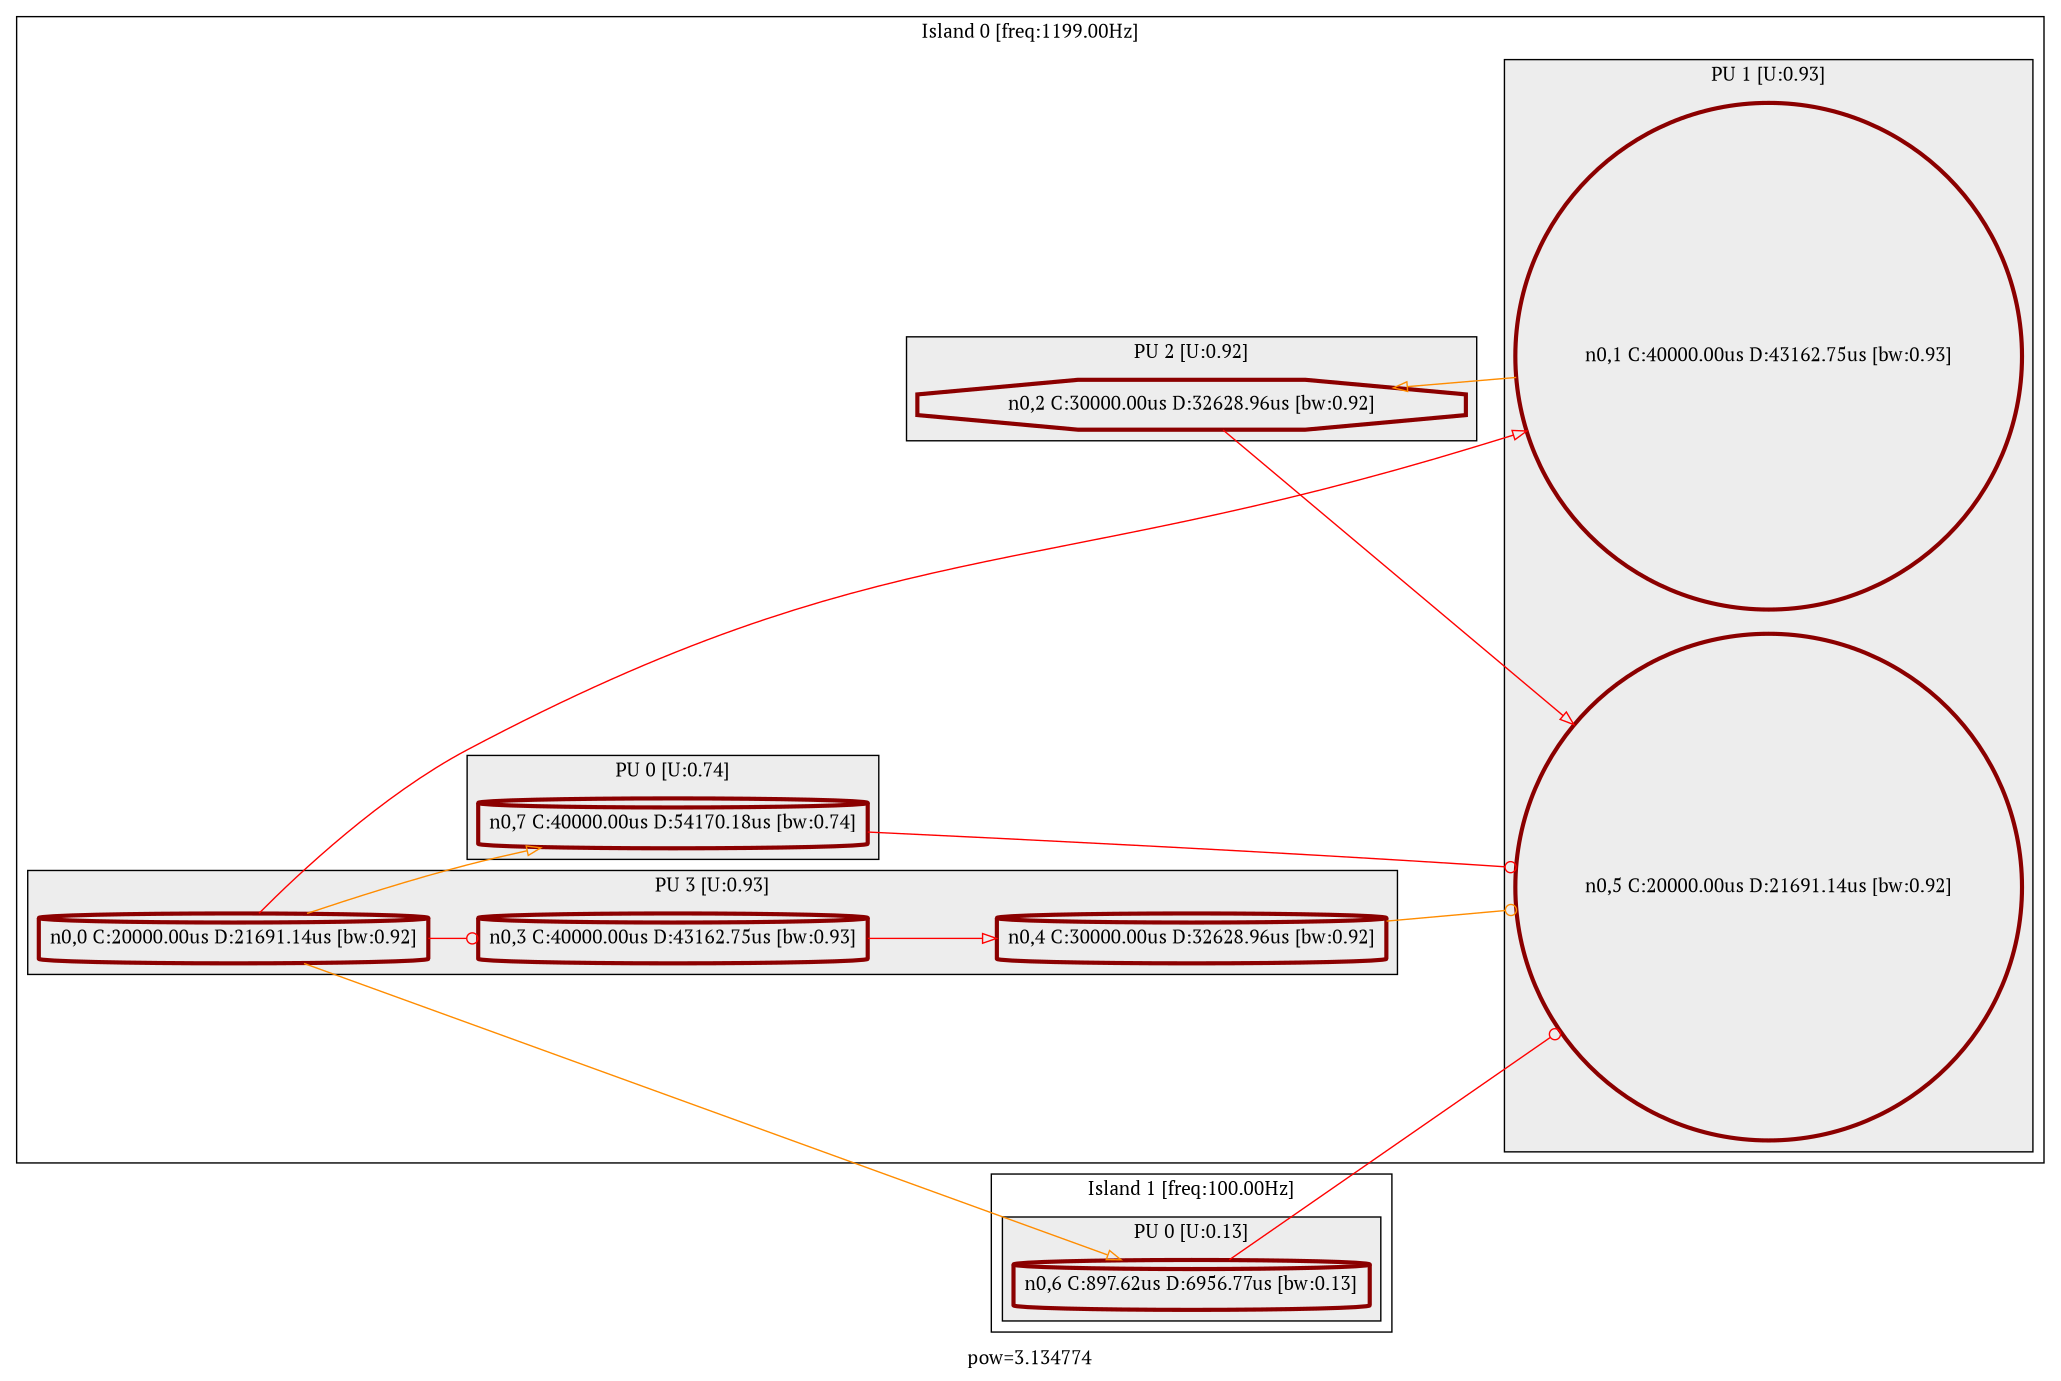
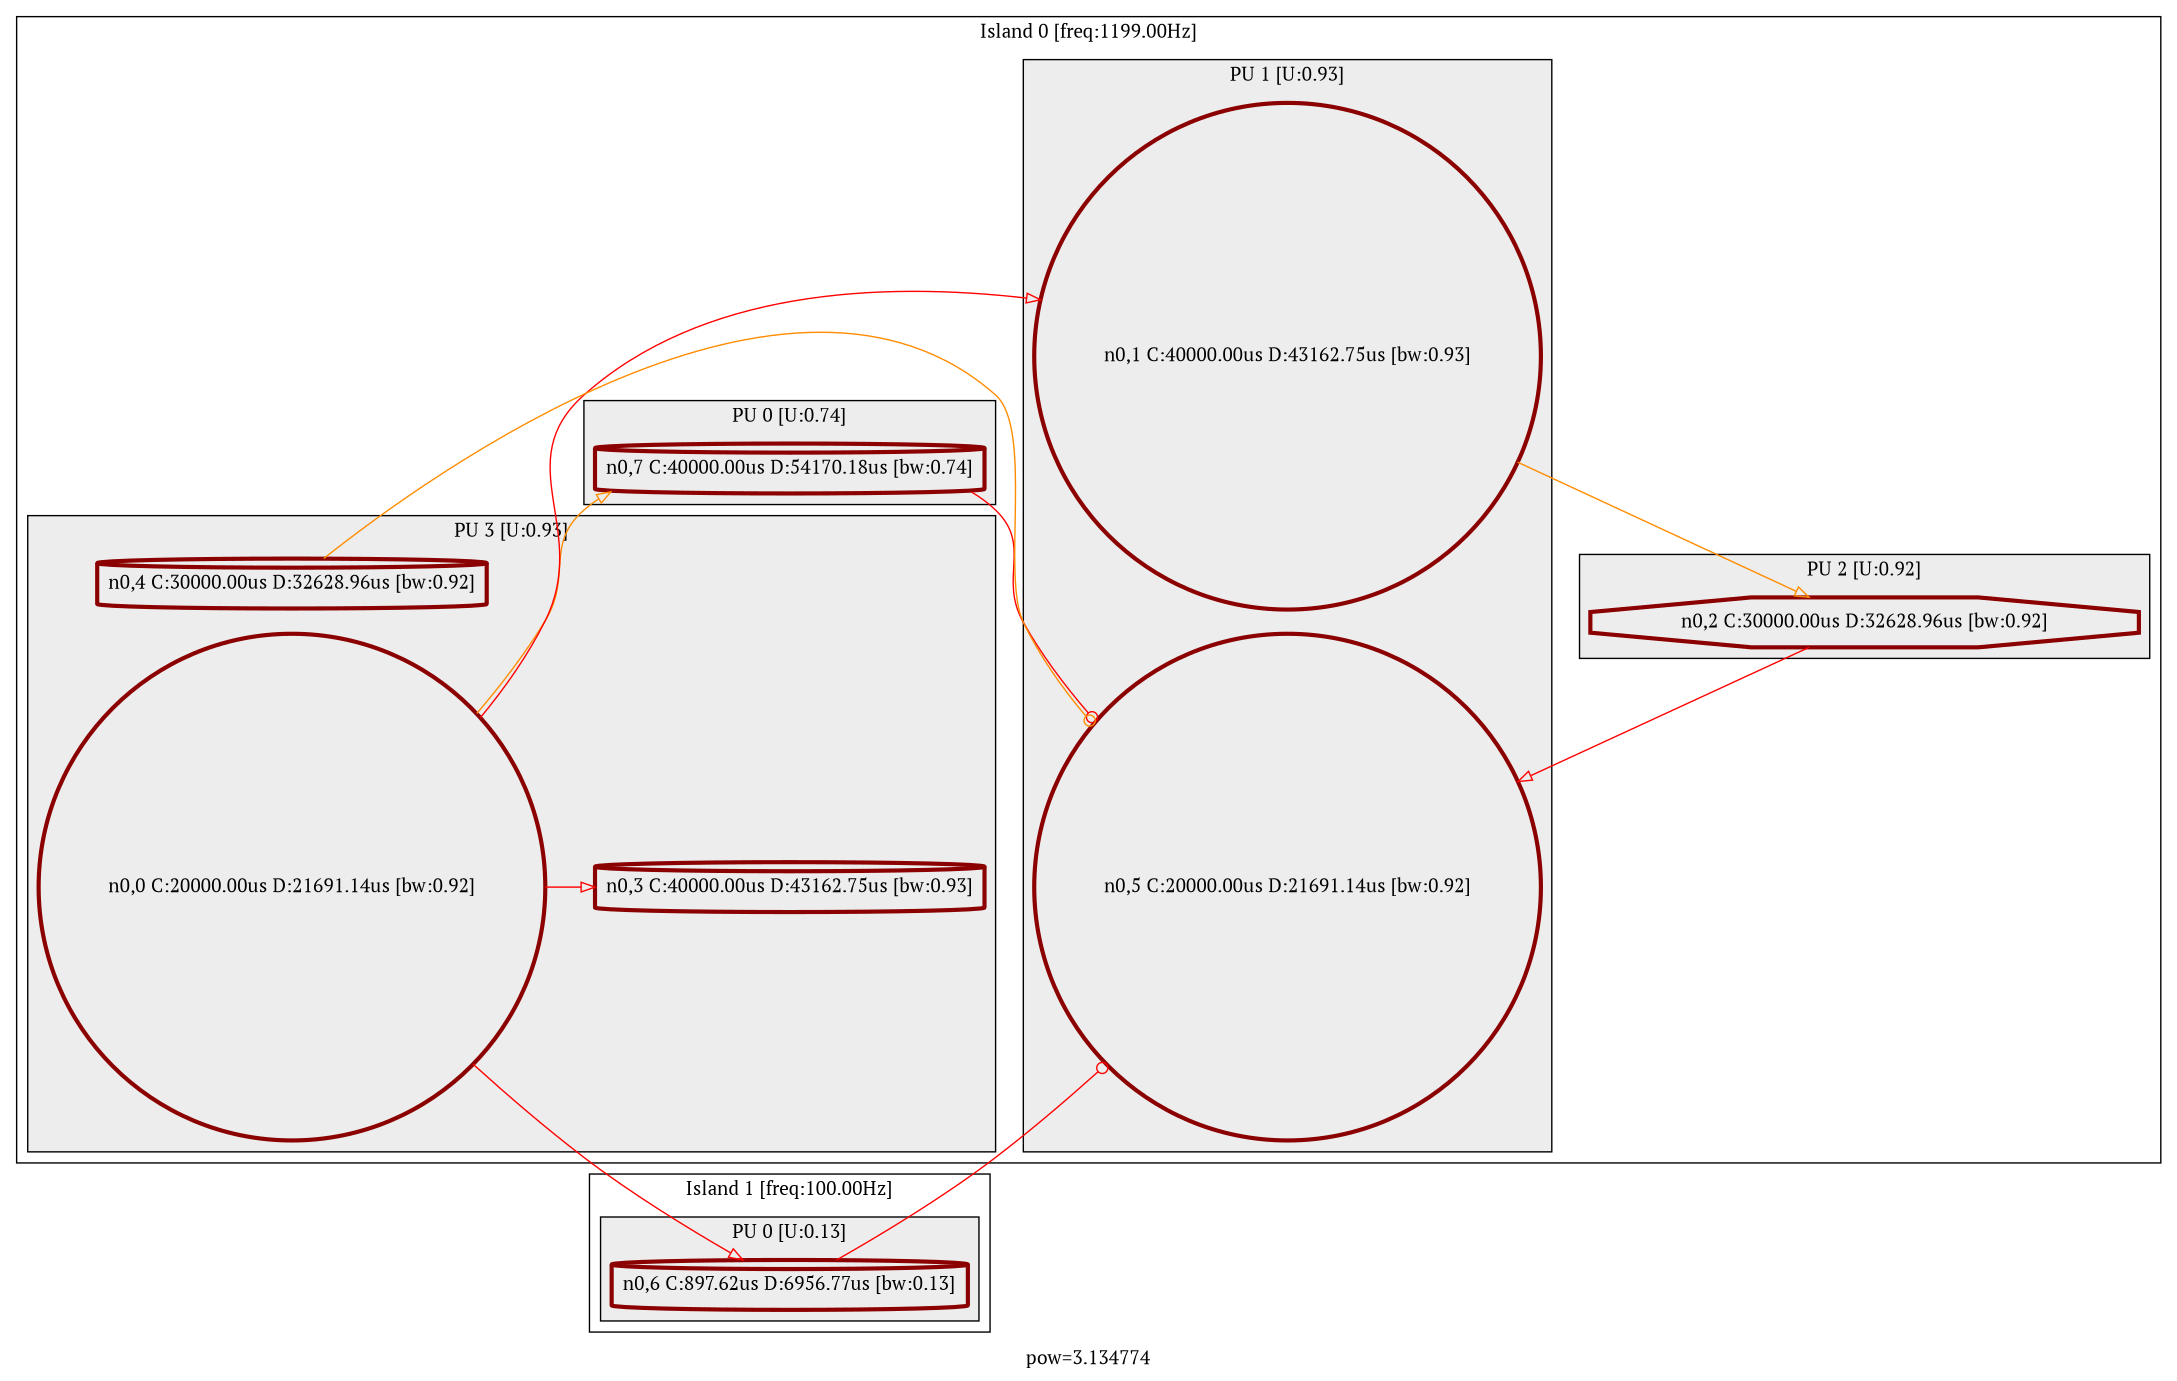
(234, 938) -> (292, 887)
(447, 938) -> (563, 887)
(925, 938) -> none
(706, 1109) -> (622, 1185)
